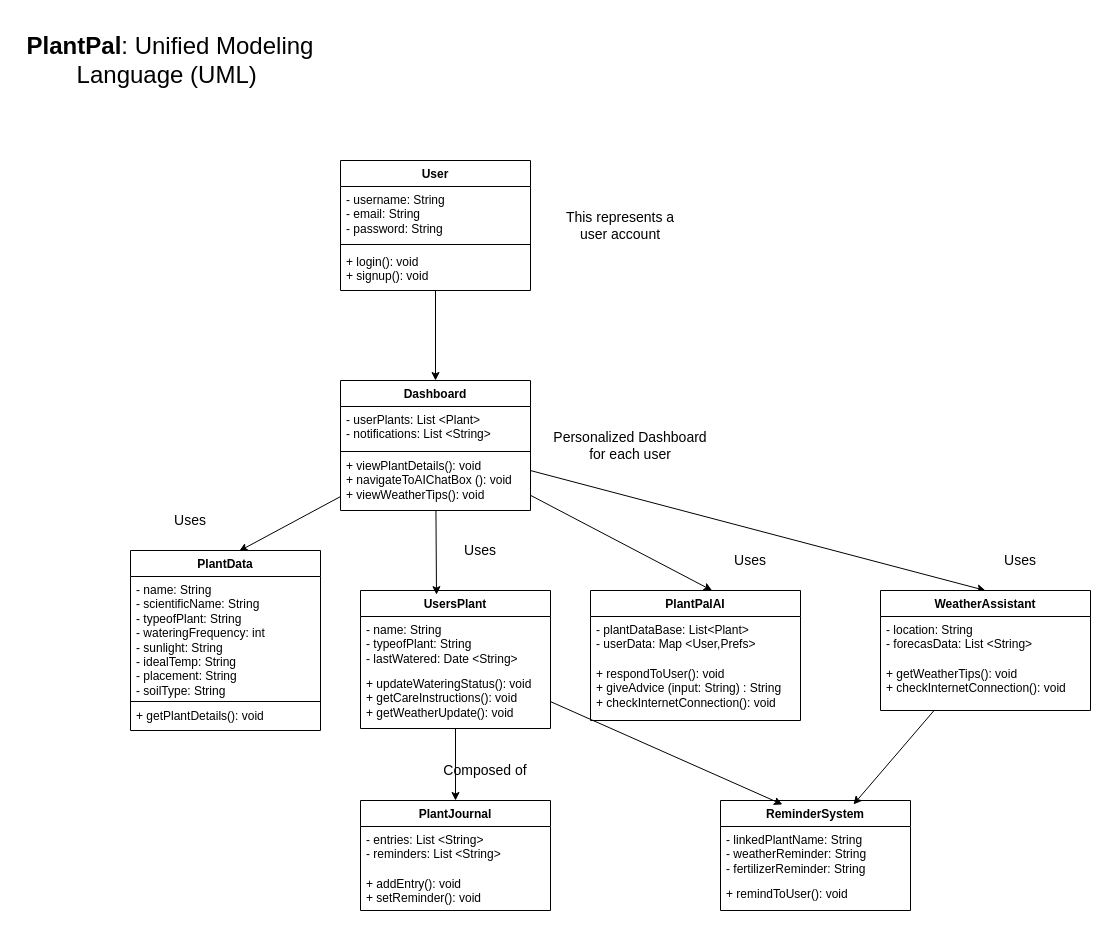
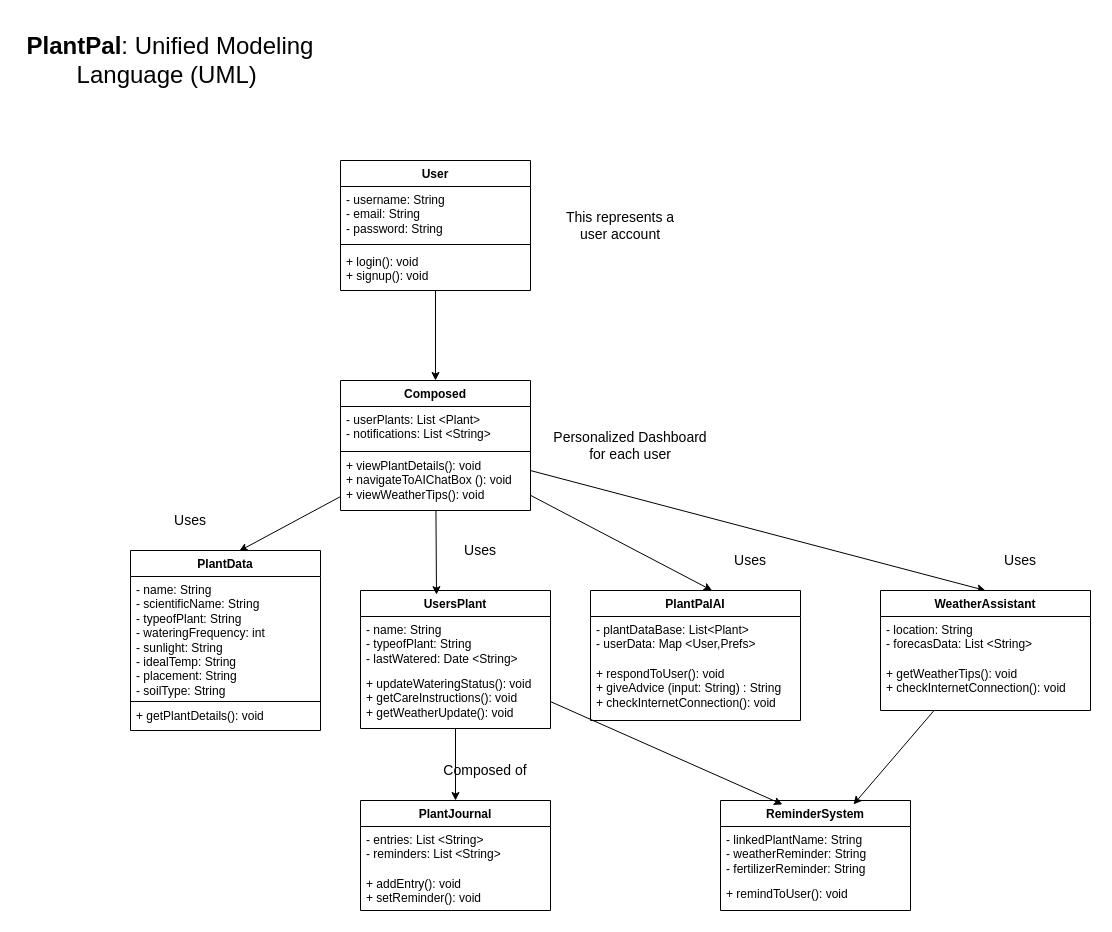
(436, 395) -> (436, 395)
